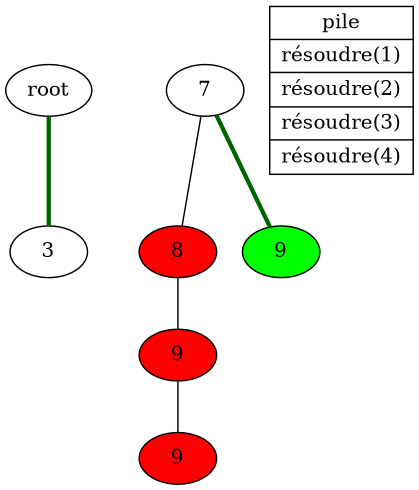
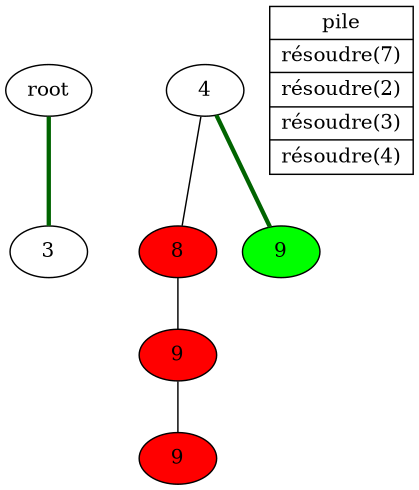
(341, 55) -> (341, 55)
(205, 90) -> (205, 90)
